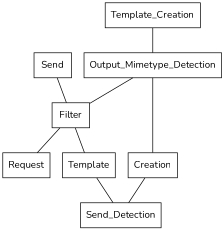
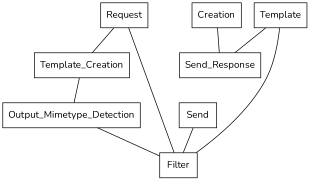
none -> (103, 40)
(153, 115) -> none
(121, 215) -> (220, 65)
